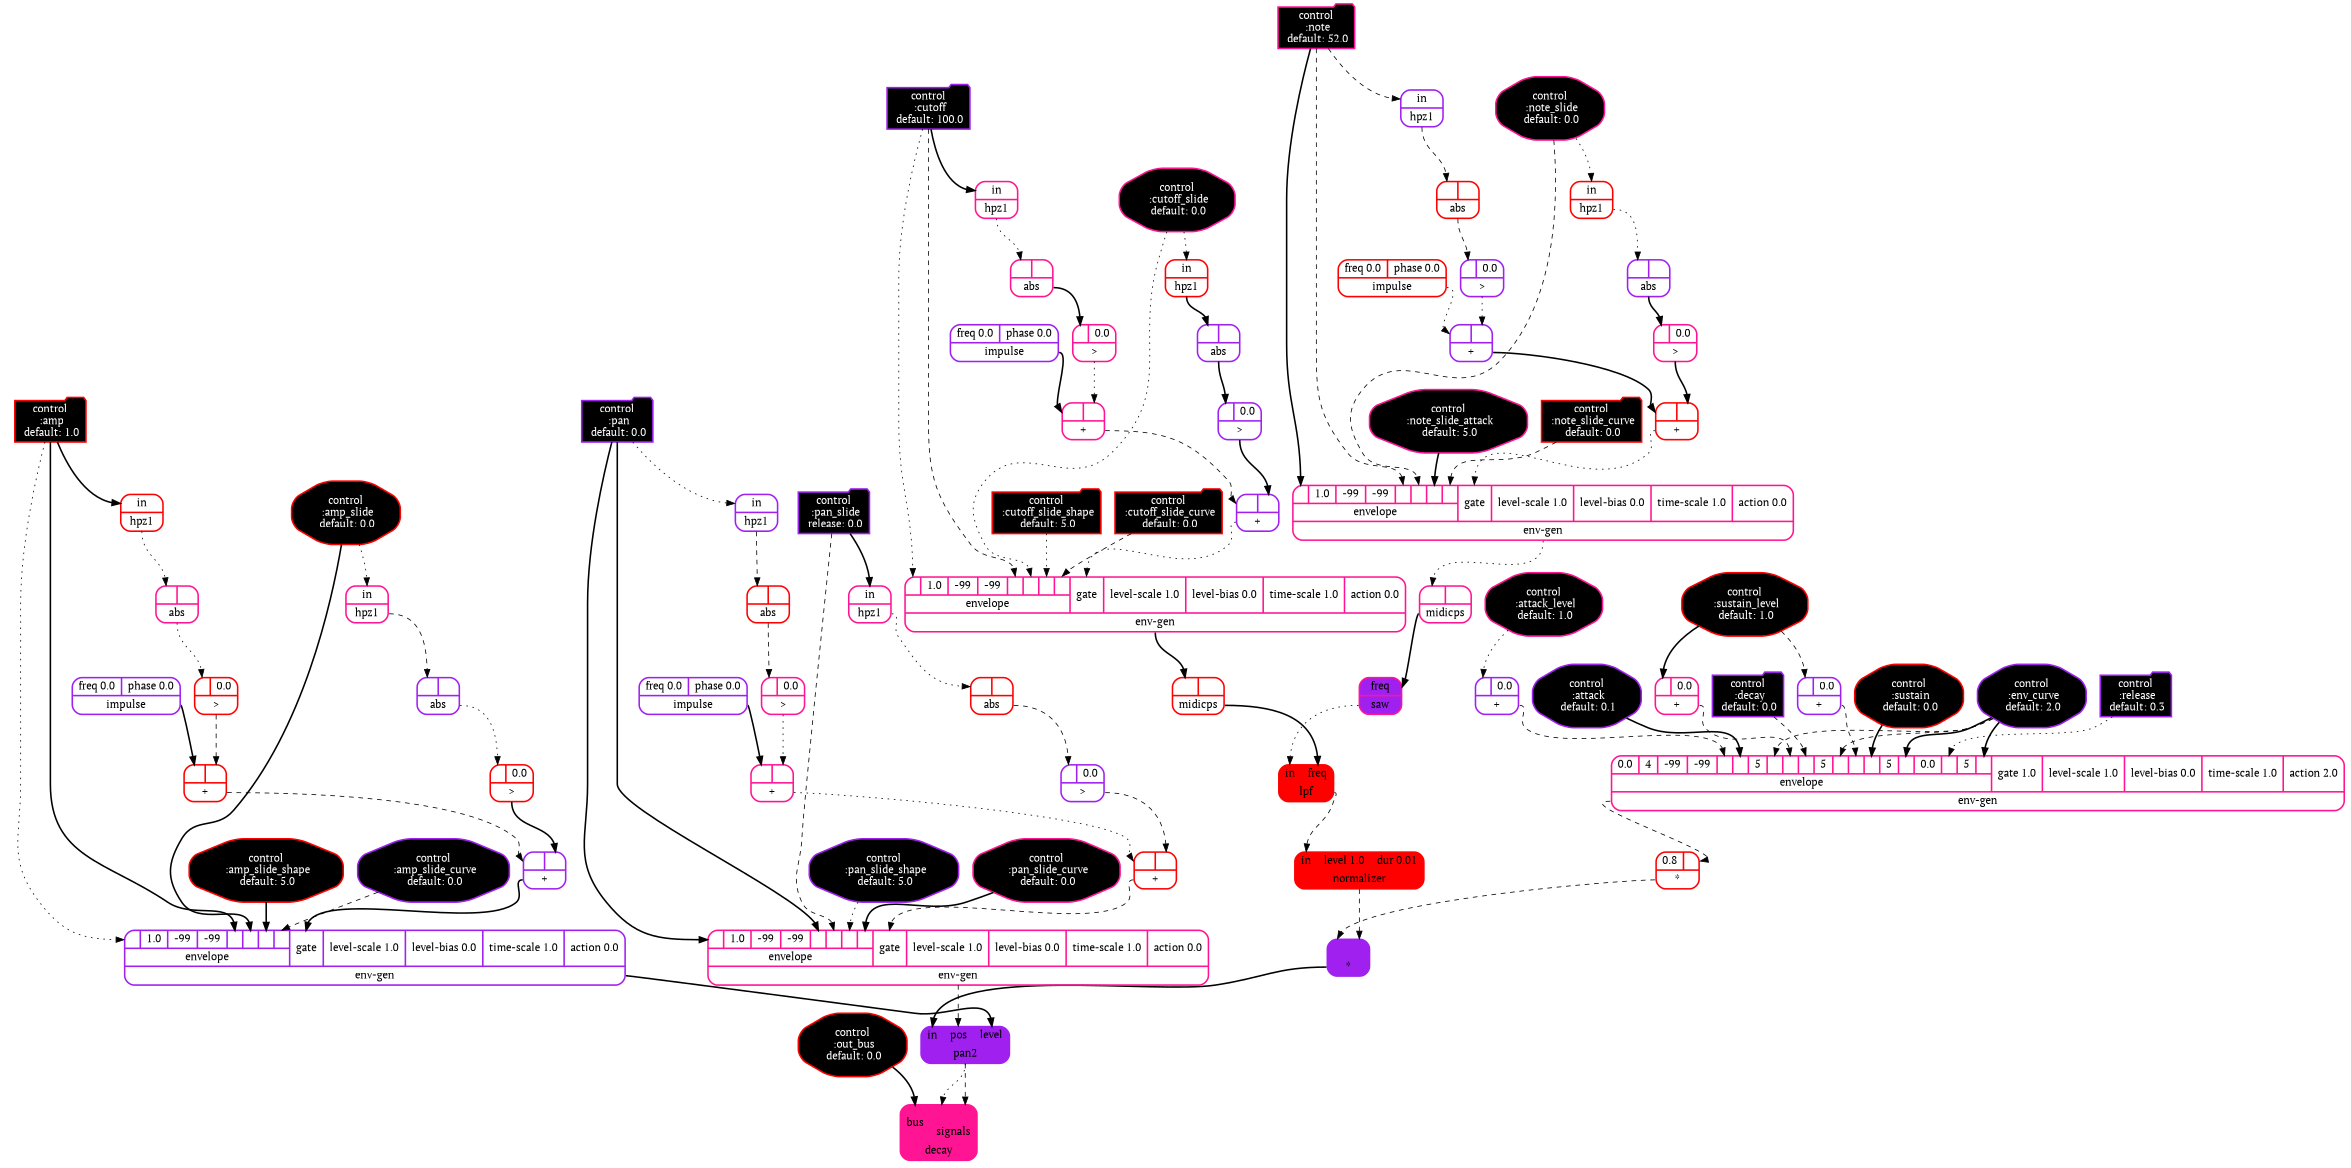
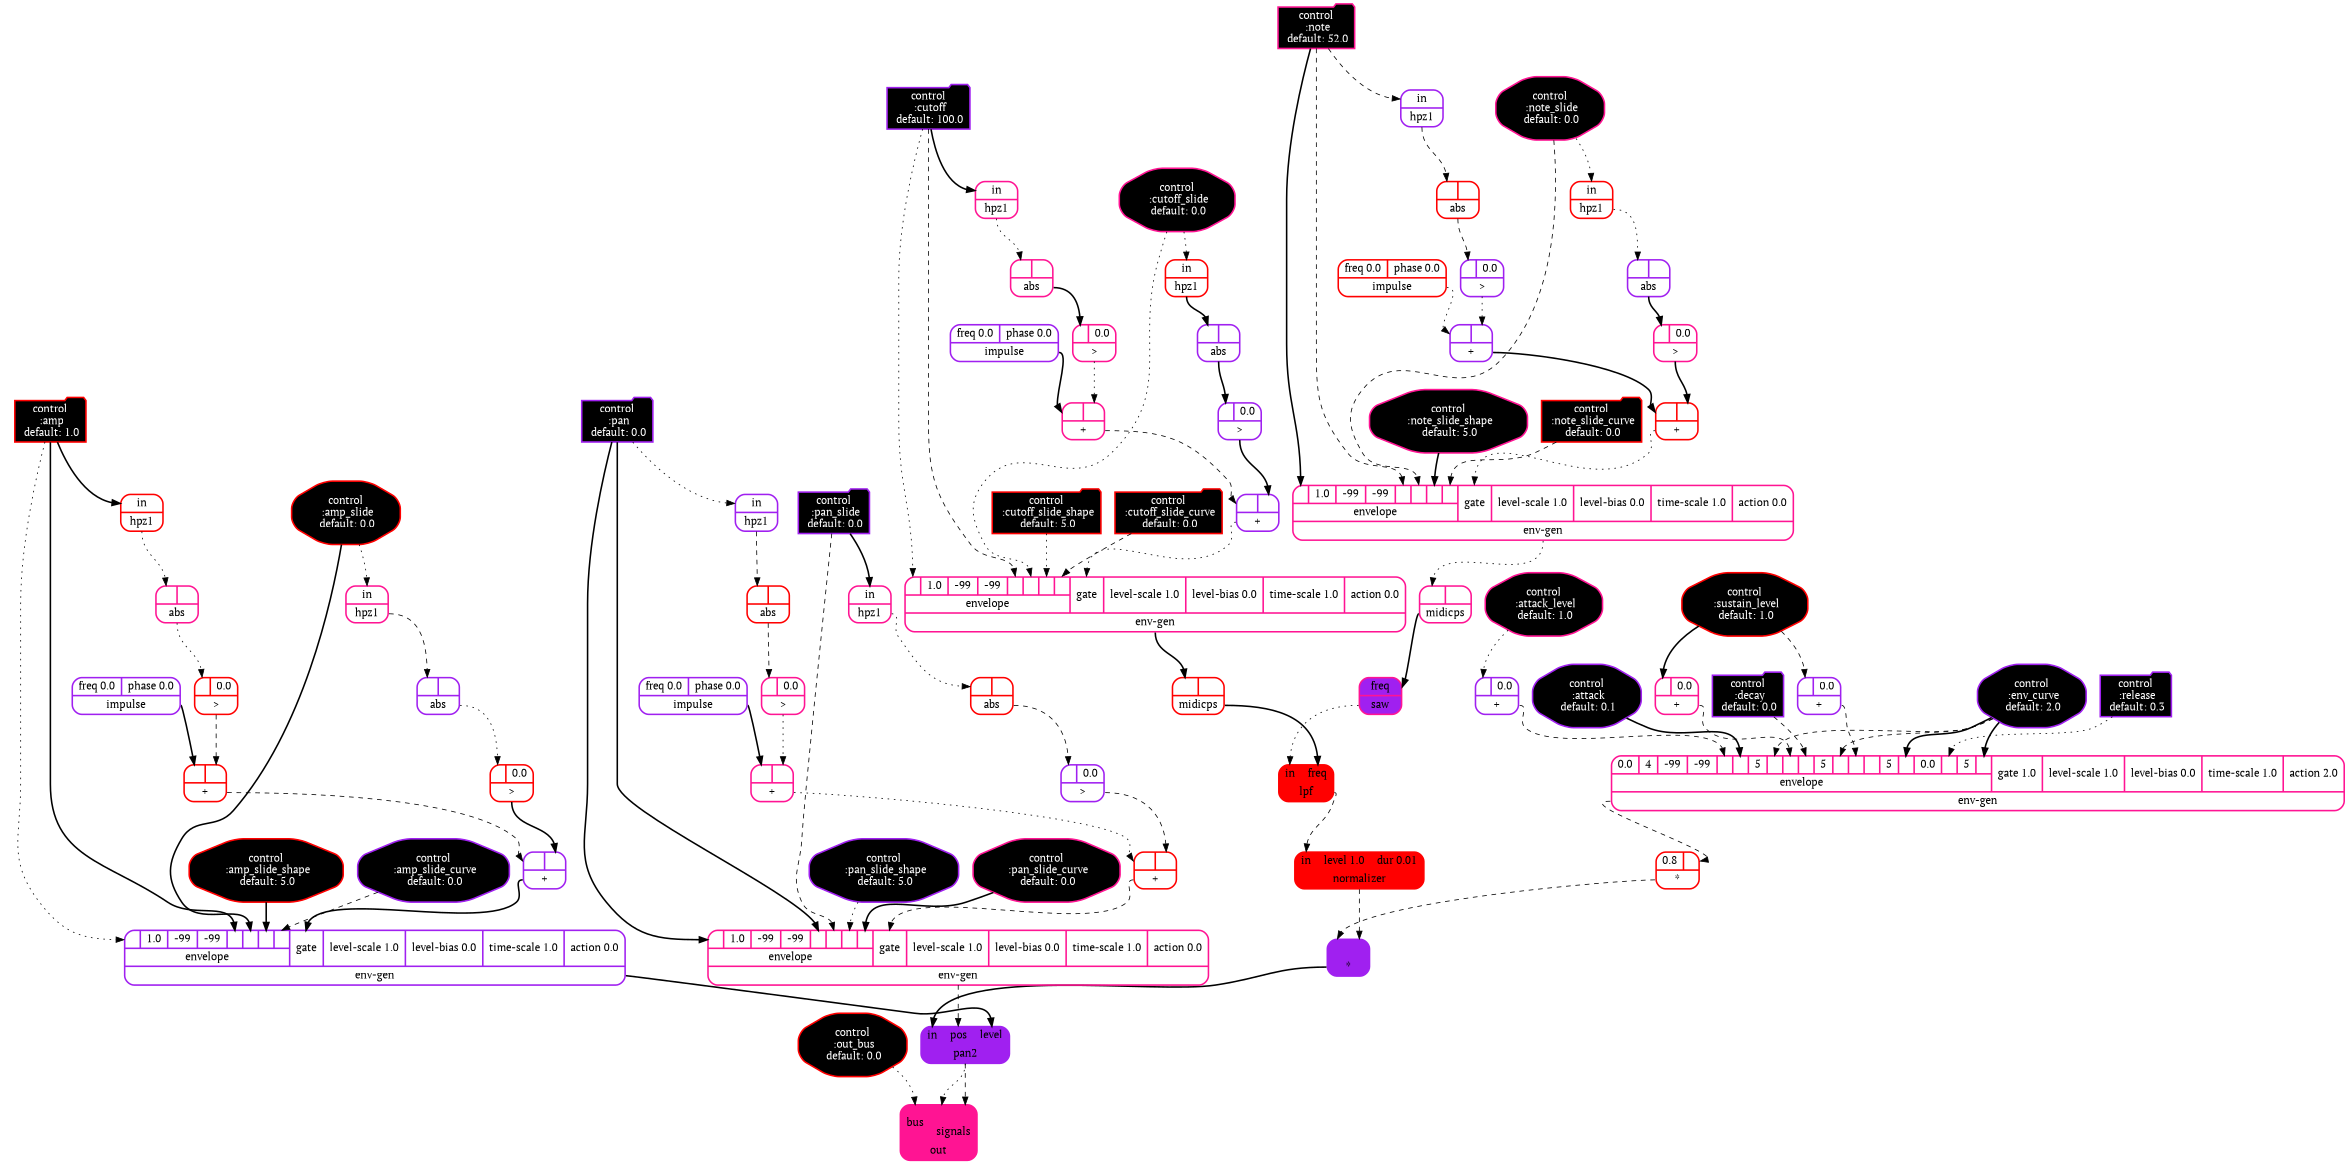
(1448, 421) -> (1448, 421)
(834, 513) -> (834, 513)
(1909, 696) -> none
(906, 1080) -> (906, 1080)
(939, 1151) -> (939, 1151)
